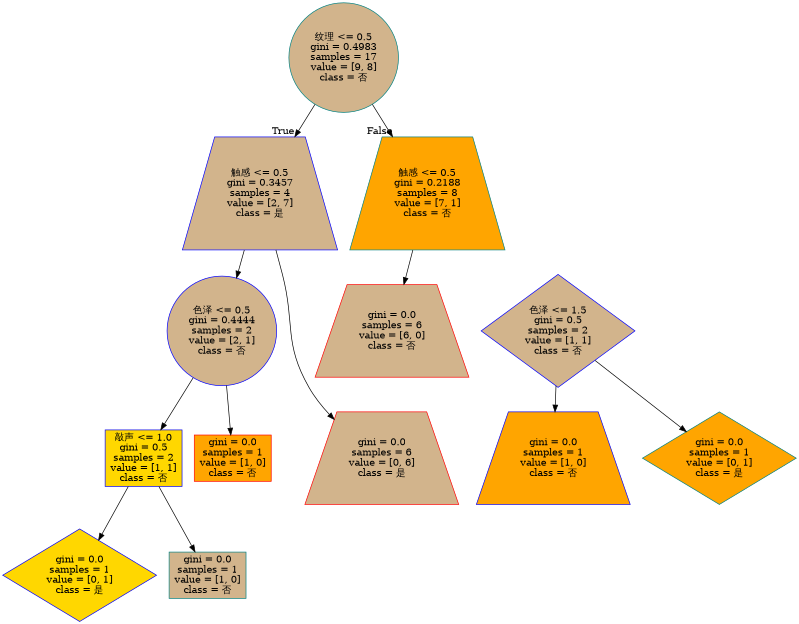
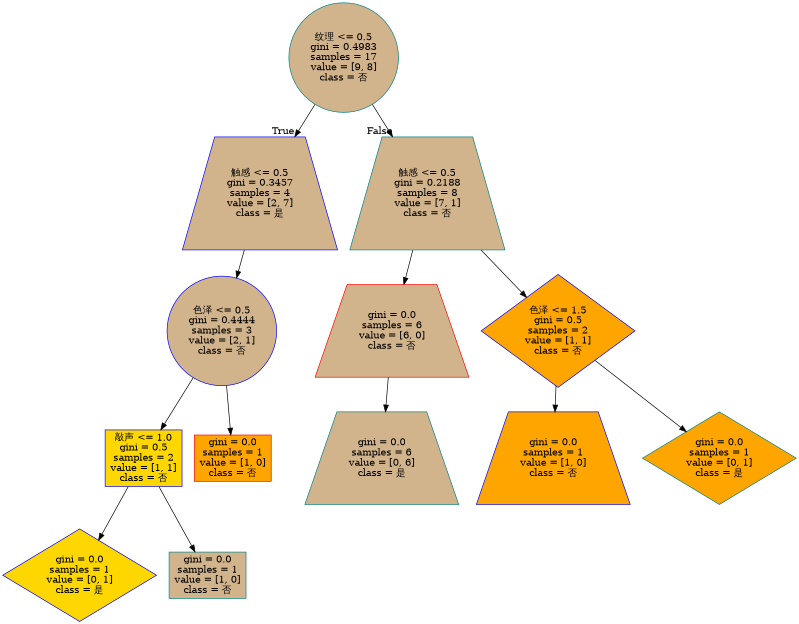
(427, 193) -> (427, 193)
none -> (501, 271)
(222, 331) -> (222, 331)
(558, 331) -> (558, 331)
(291, 336) -> (387, 391)
(382, 458) -> (382, 458)
